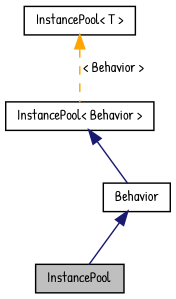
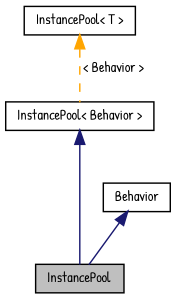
(112, 162) -> (80, 205)
